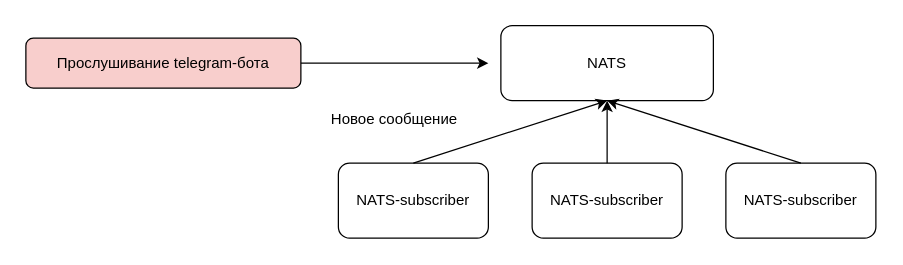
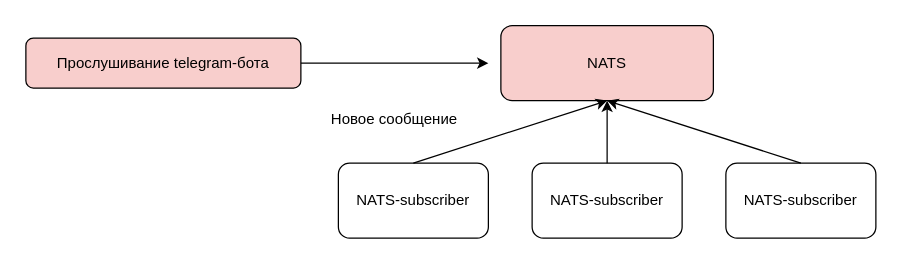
(607, 63) -> (607, 63)
